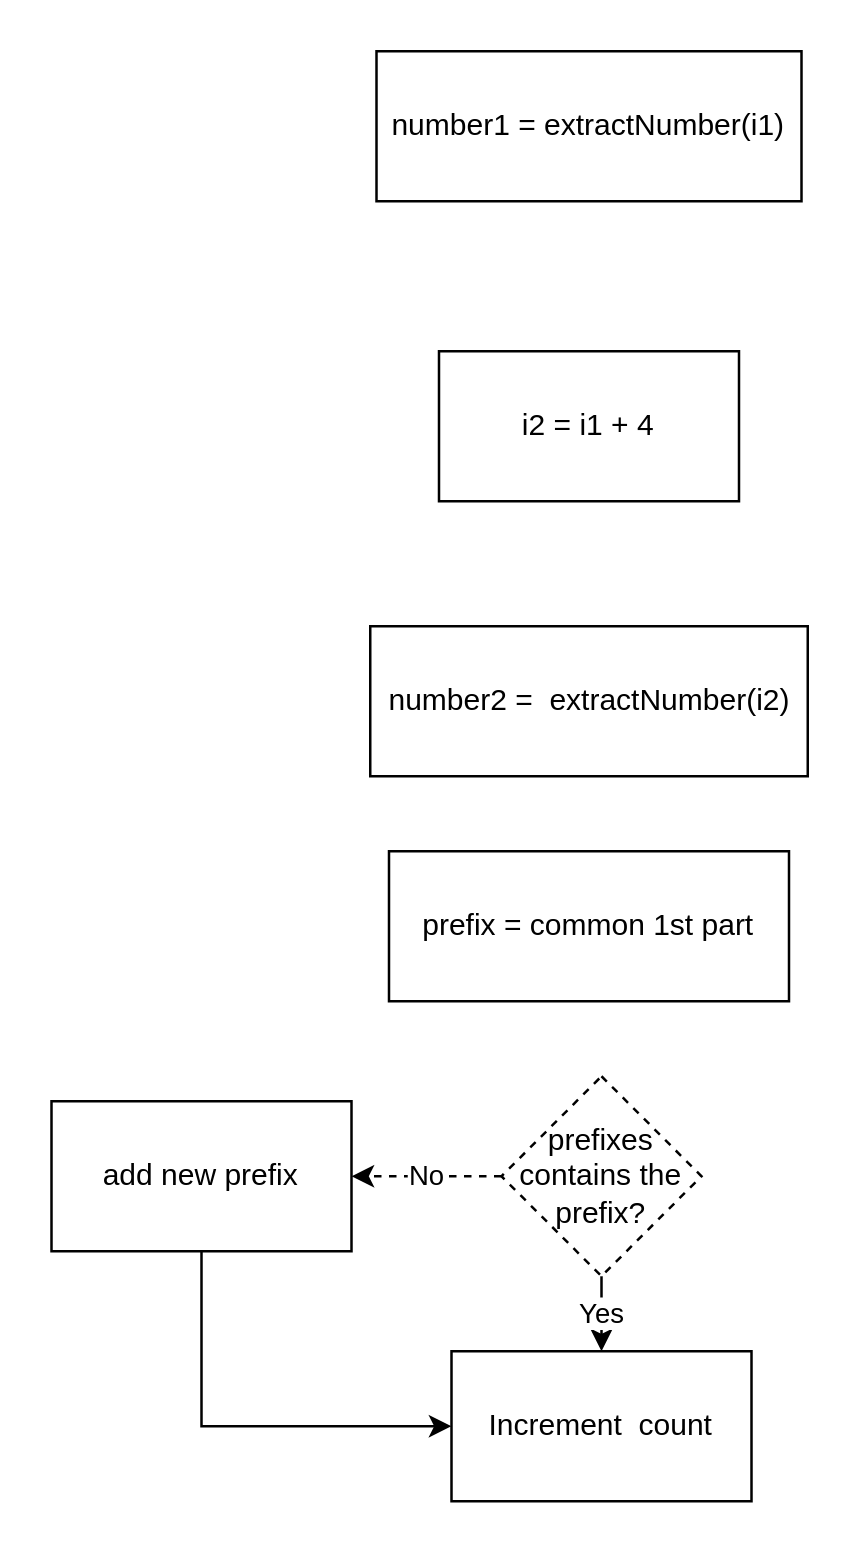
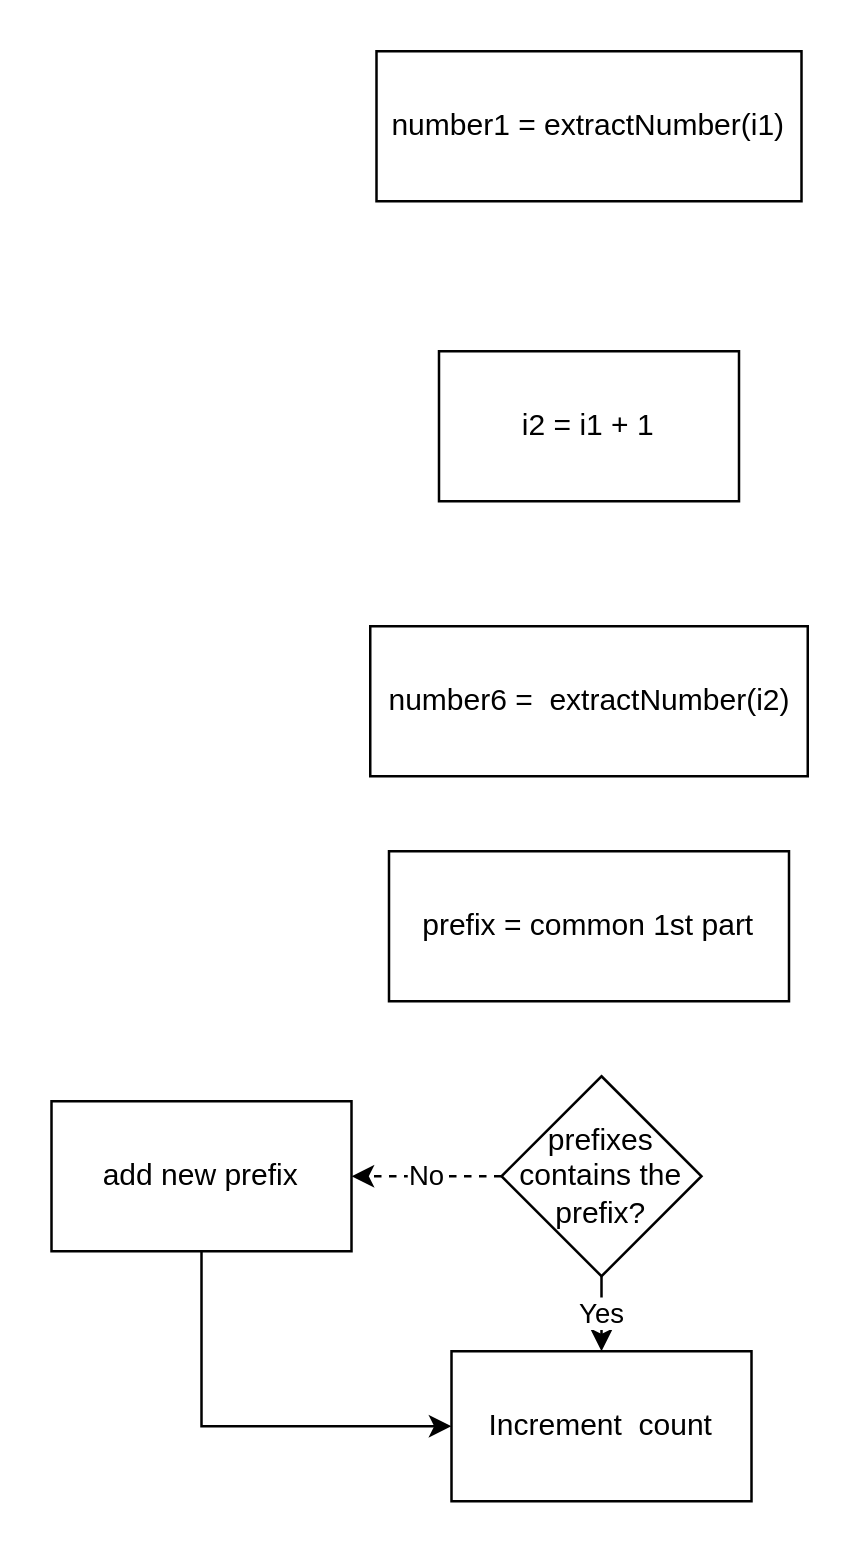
(589, 426) -> (589, 426)
(590, 701) -> (590, 701)
(601, 1176) -> (601, 1176)
